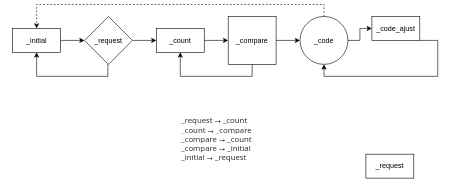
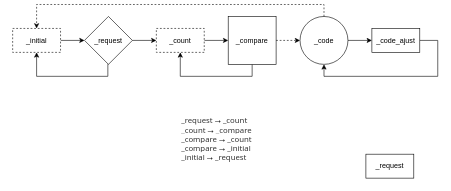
(396, 29) -> (396, 41)
(36, 41) -> (36, 41)
(180, 41) -> (180, 41)
(285, 41) -> (285, 41)
